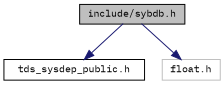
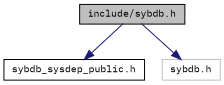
(74, 70) -> (74, 70)
(191, 70) -> (191, 70)
